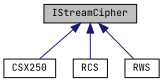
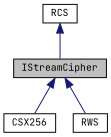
(90, 46) -> (60, 46)
(30, 68) -> (30, 123)
